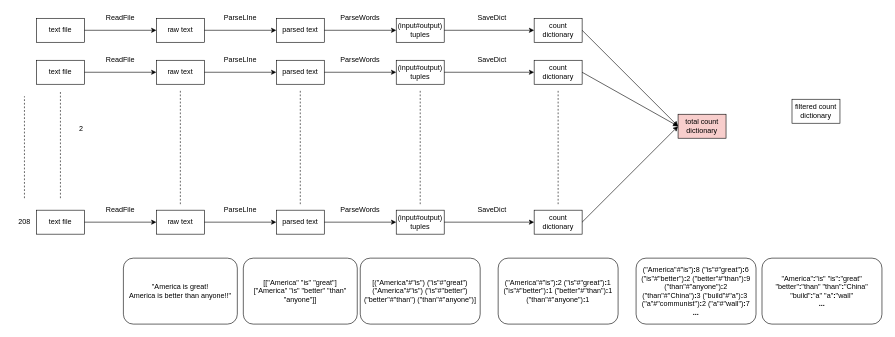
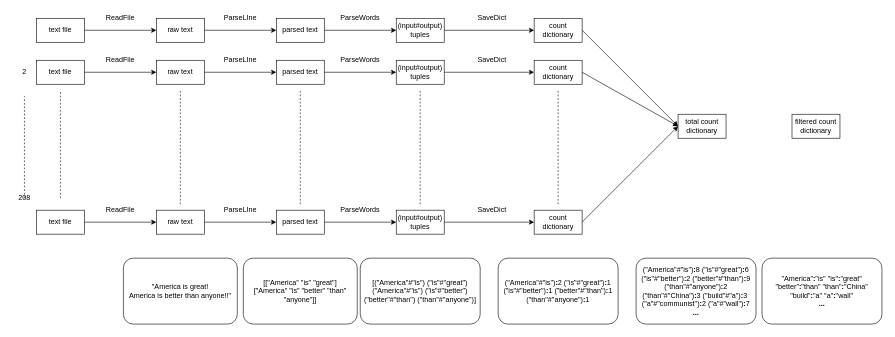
(816, 111) -> (816, 126)
(702, 126) -> (702, 126)
(81, 129) -> (24, 72)
(24, 222) -> (24, 198)
